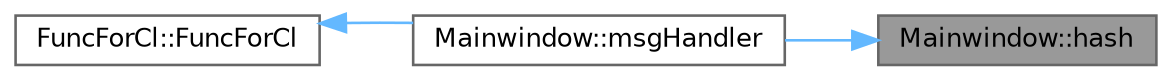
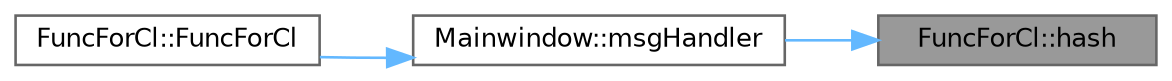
(380, 23) -> (353, 58)
(1017, 40) -> (1017, 40)
